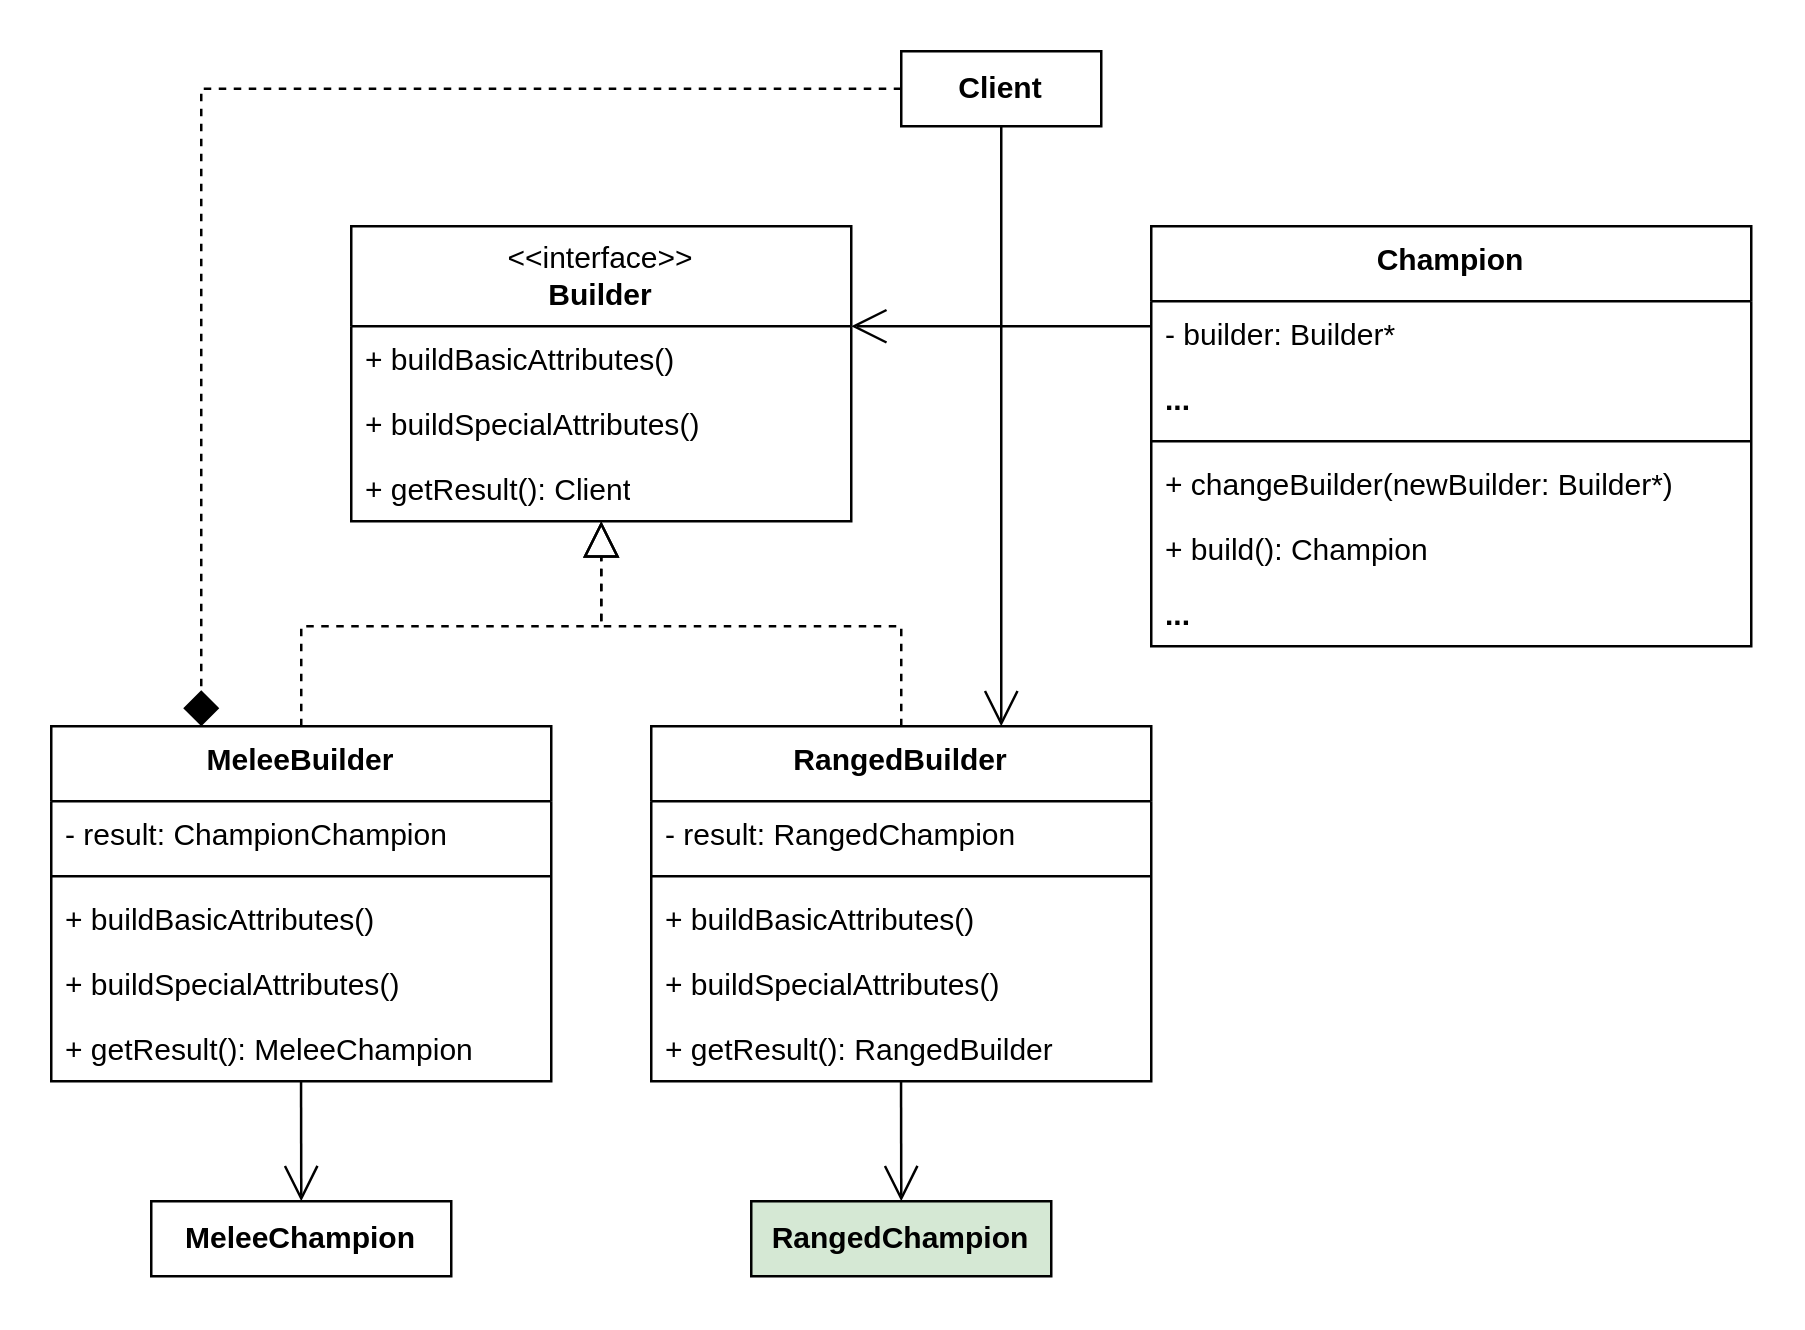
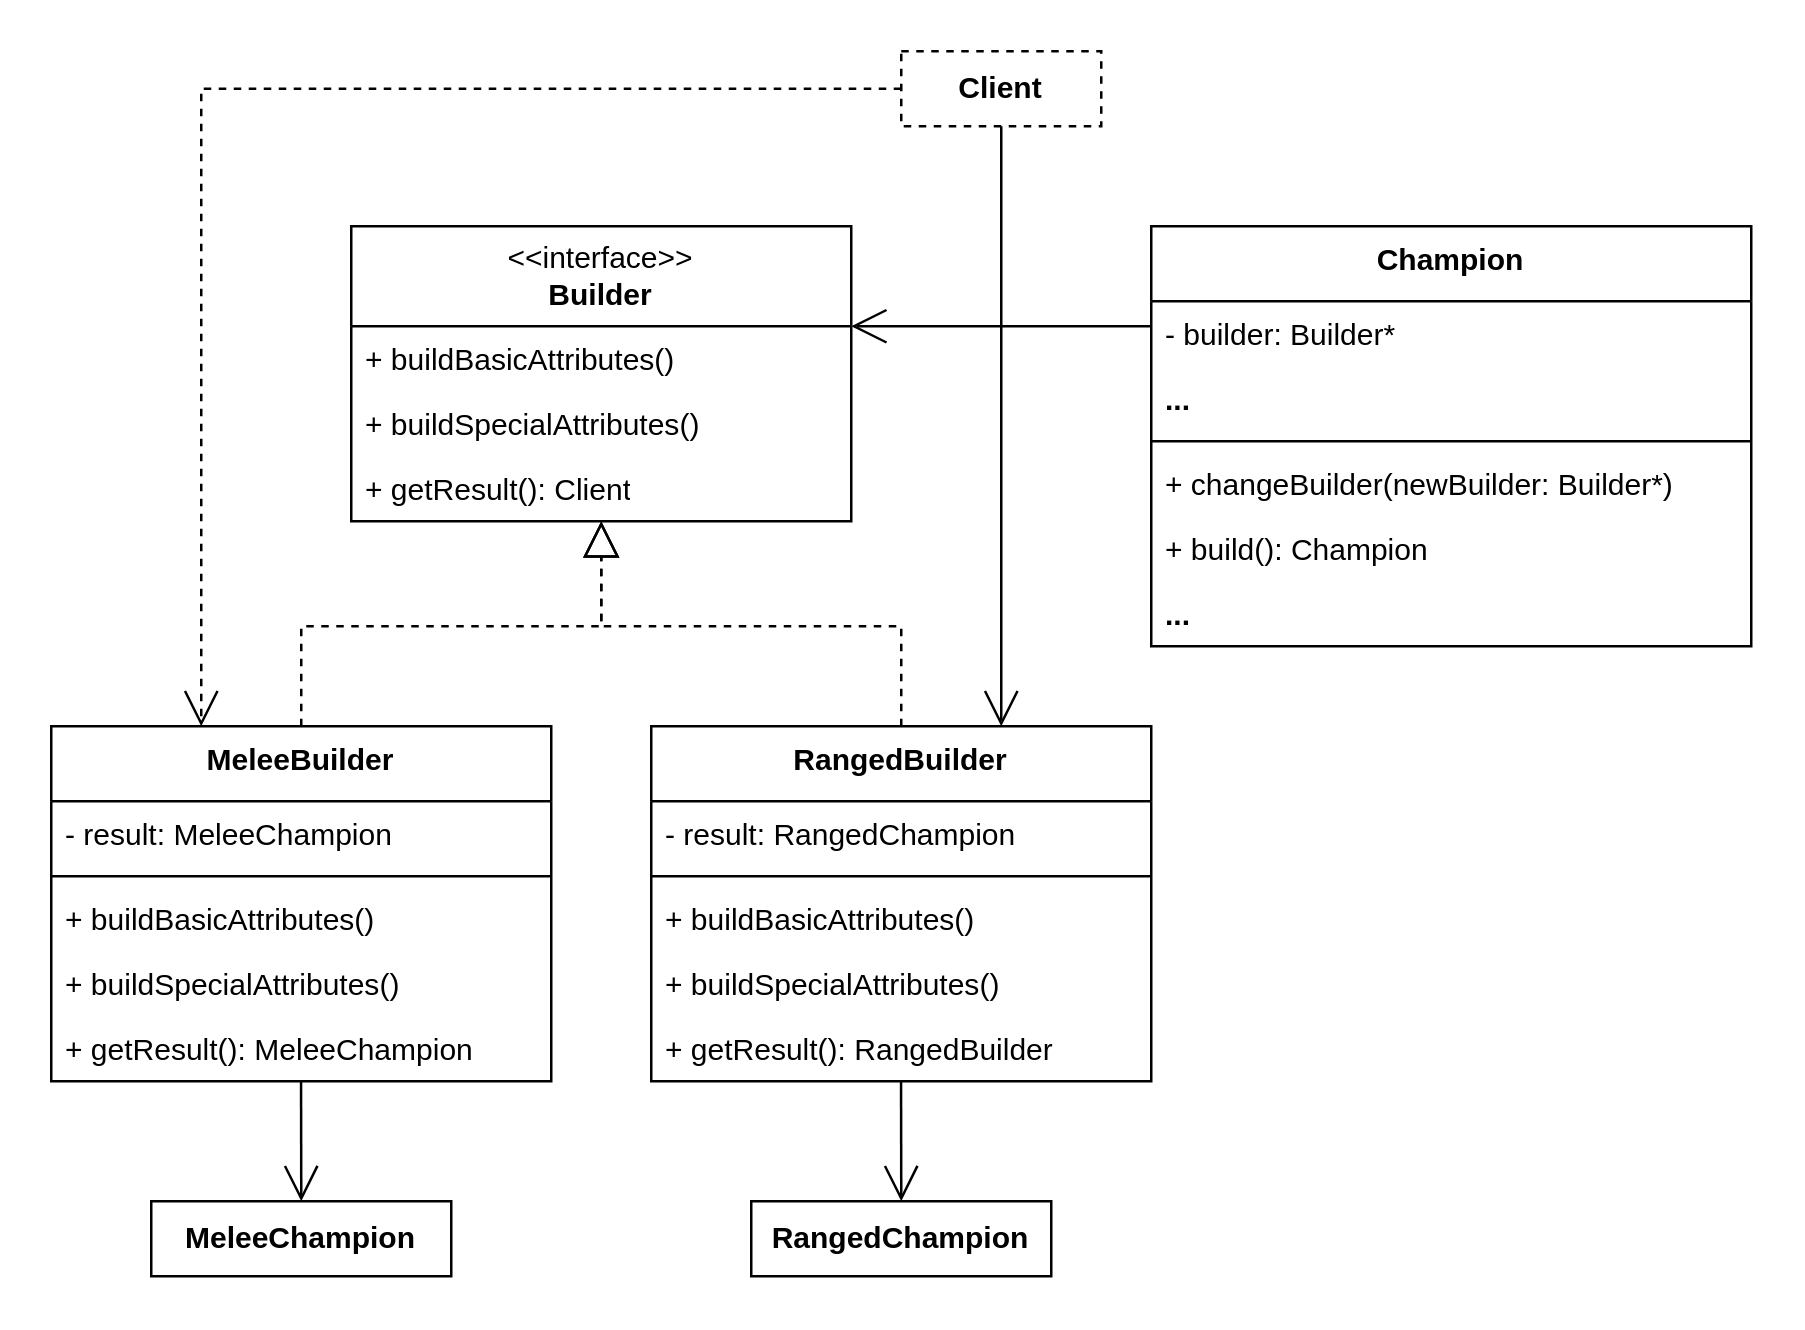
(1001, 89) -> (1001, 89)
(201, 690) -> (201, 705)
(261, 837) -> (236, 837)
(901, 1239) -> (901, 1239)
